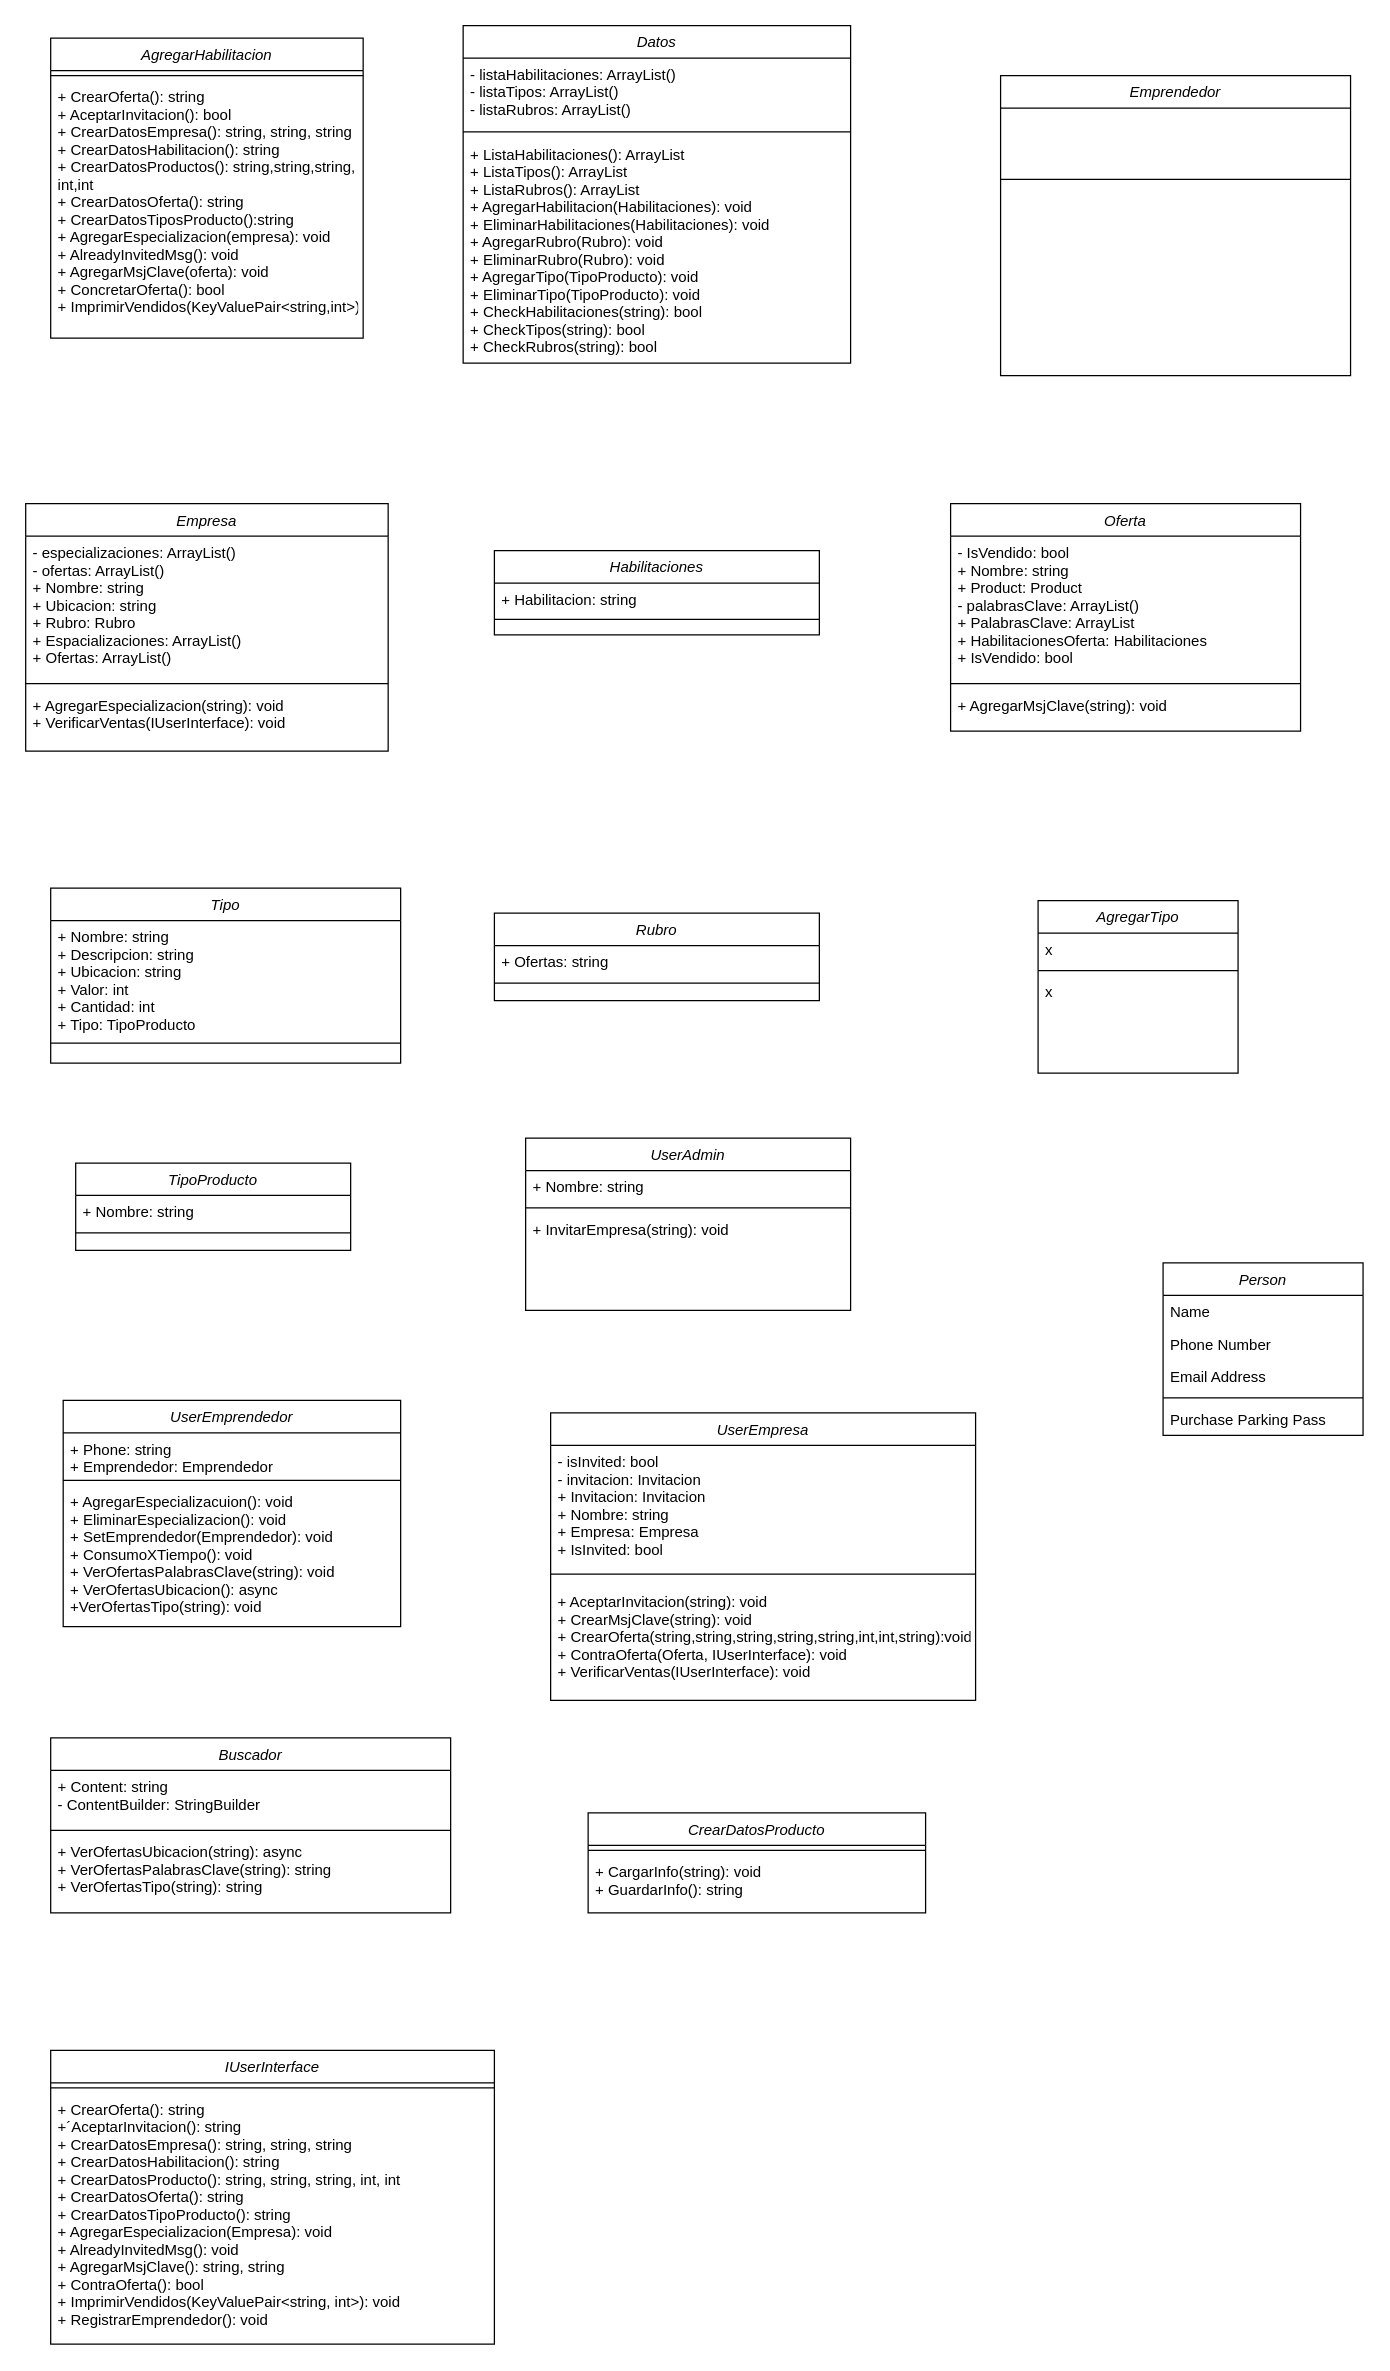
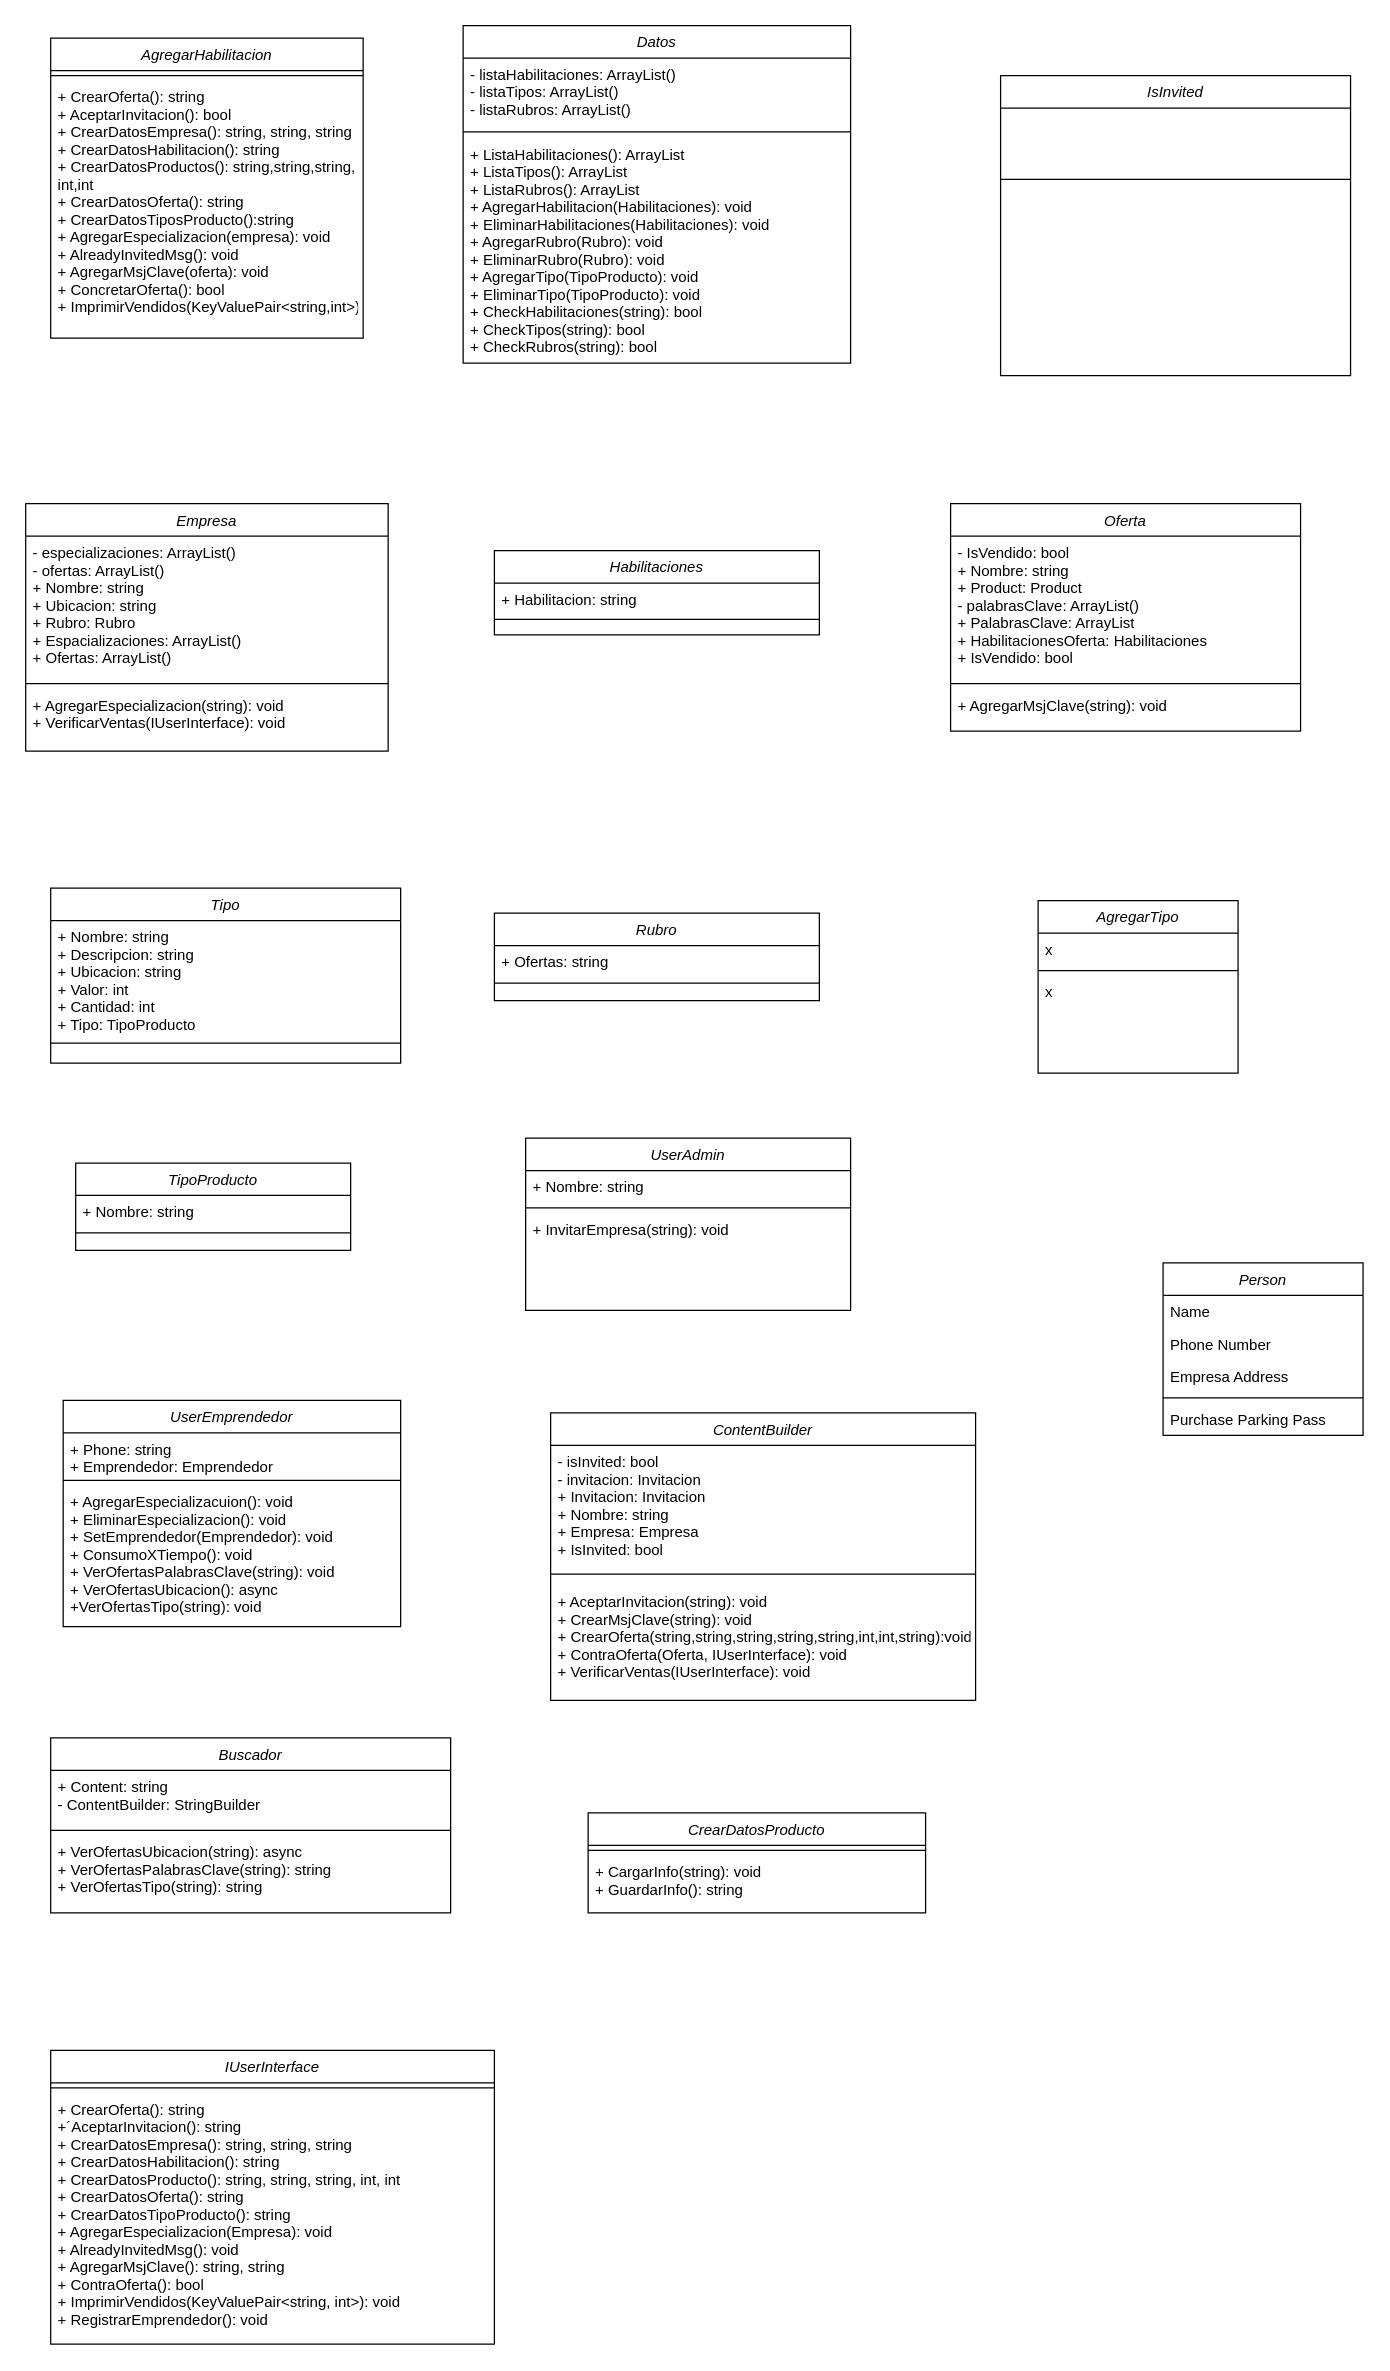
(1175, 93) -> (1175, 93)
(1219, 1378) -> (1231, 1378)
(763, 1430) -> (763, 1430)
